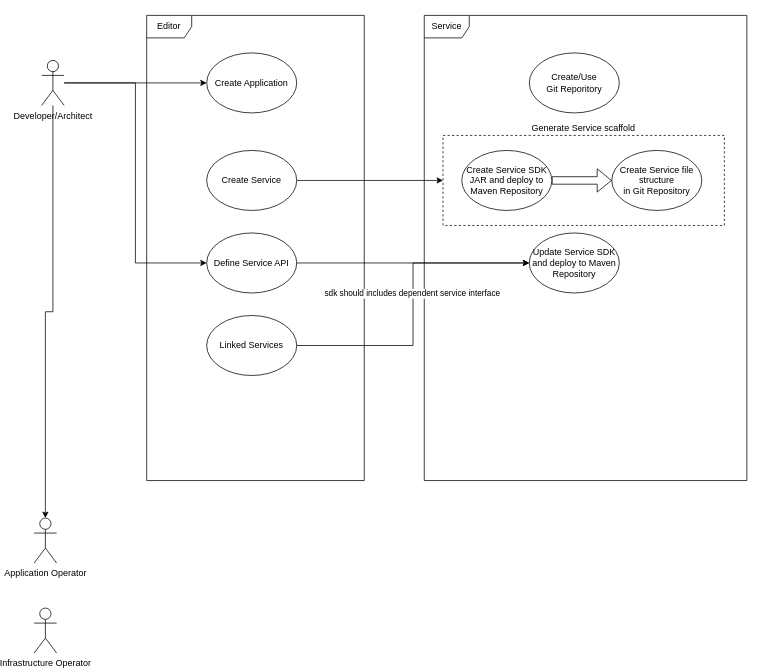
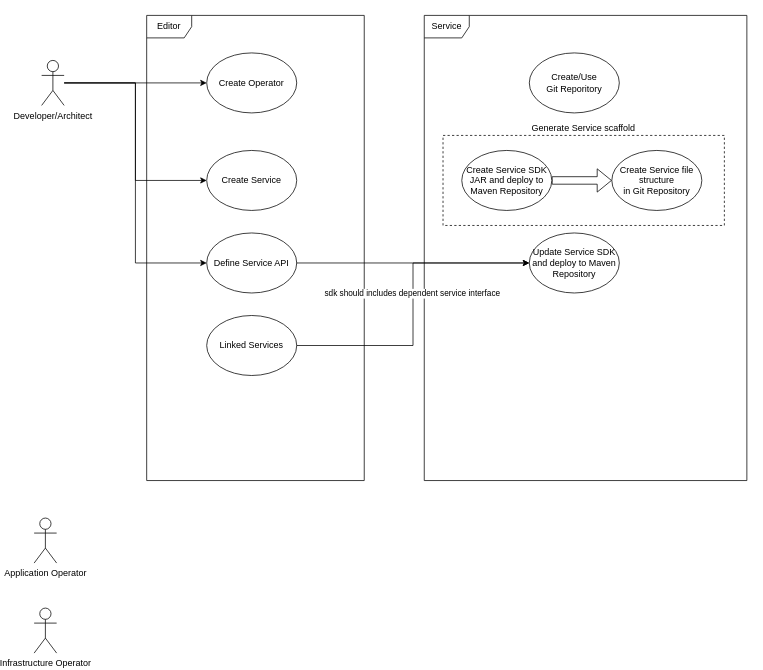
(252, 83) -> (252, 83)
(367, 180) -> none
(45, 407) -> (170, 180)
